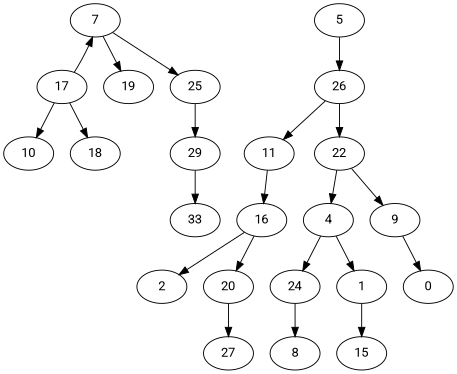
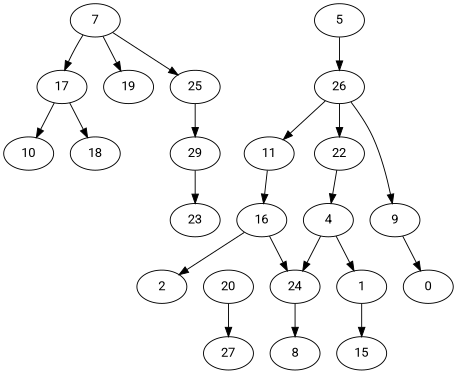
(82, 59) -> (75, 48)
(364, 183) -> (376, 146)
(195, 220) -> (195, 220)
(247, 249) -> (276, 249)
